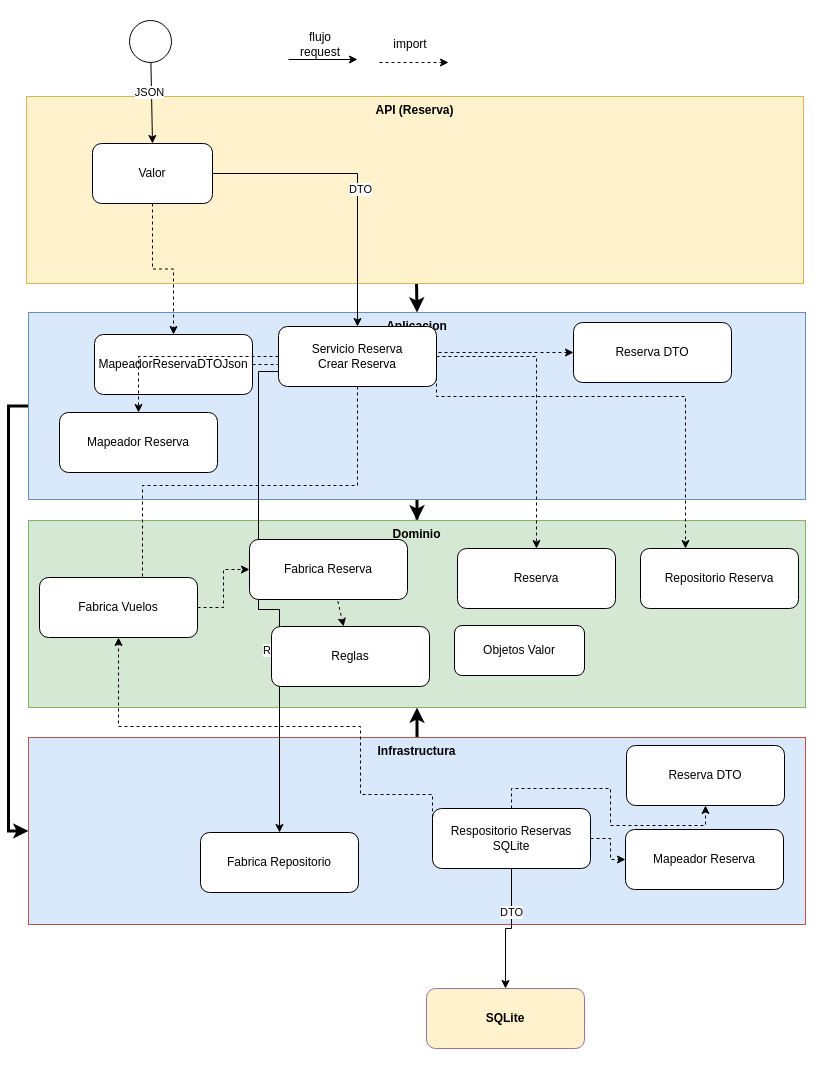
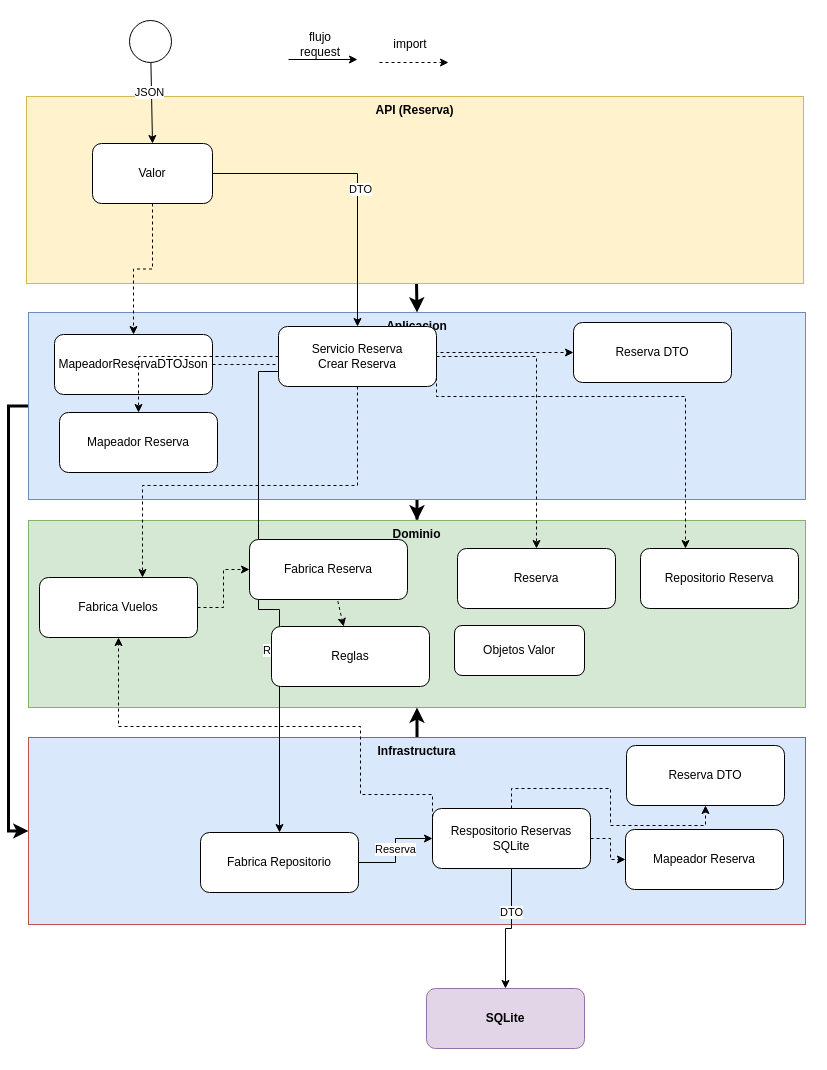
(174, 365) -> (134, 365)
(143, 572) -> (143, 569)
none -> (396, 855)
(506, 1019) -> (506, 1019)
